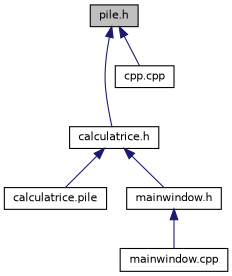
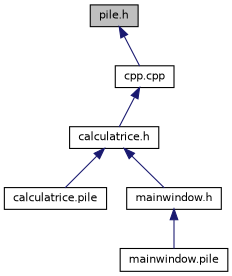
(105, 82) -> (127, 112)
(174, 260) -> (174, 260)
